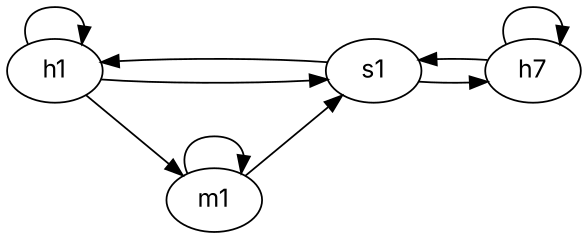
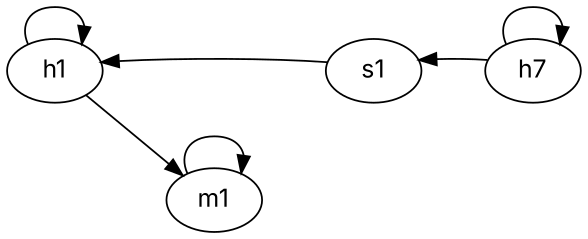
(205, 83) -> none
(444, 83) -> none
(287, 141) -> none
